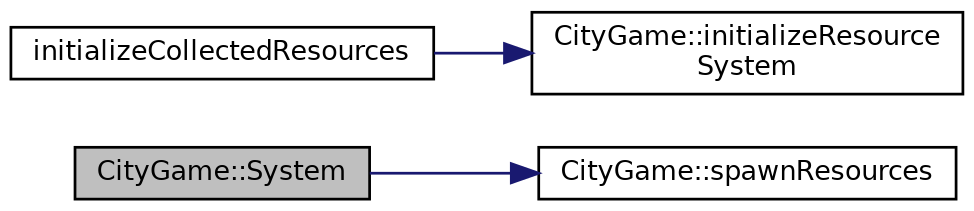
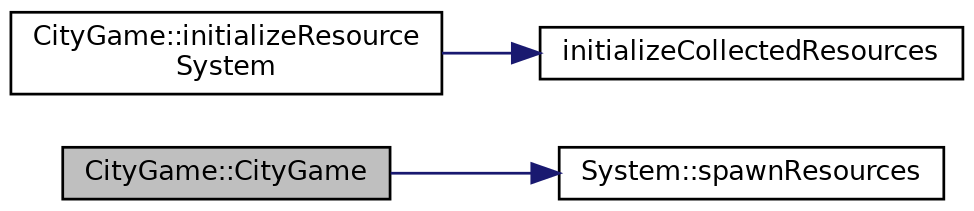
(469, 53) -> (477, 53)
(222, 173) -> (226, 173)
(747, 173) -> (752, 173)
